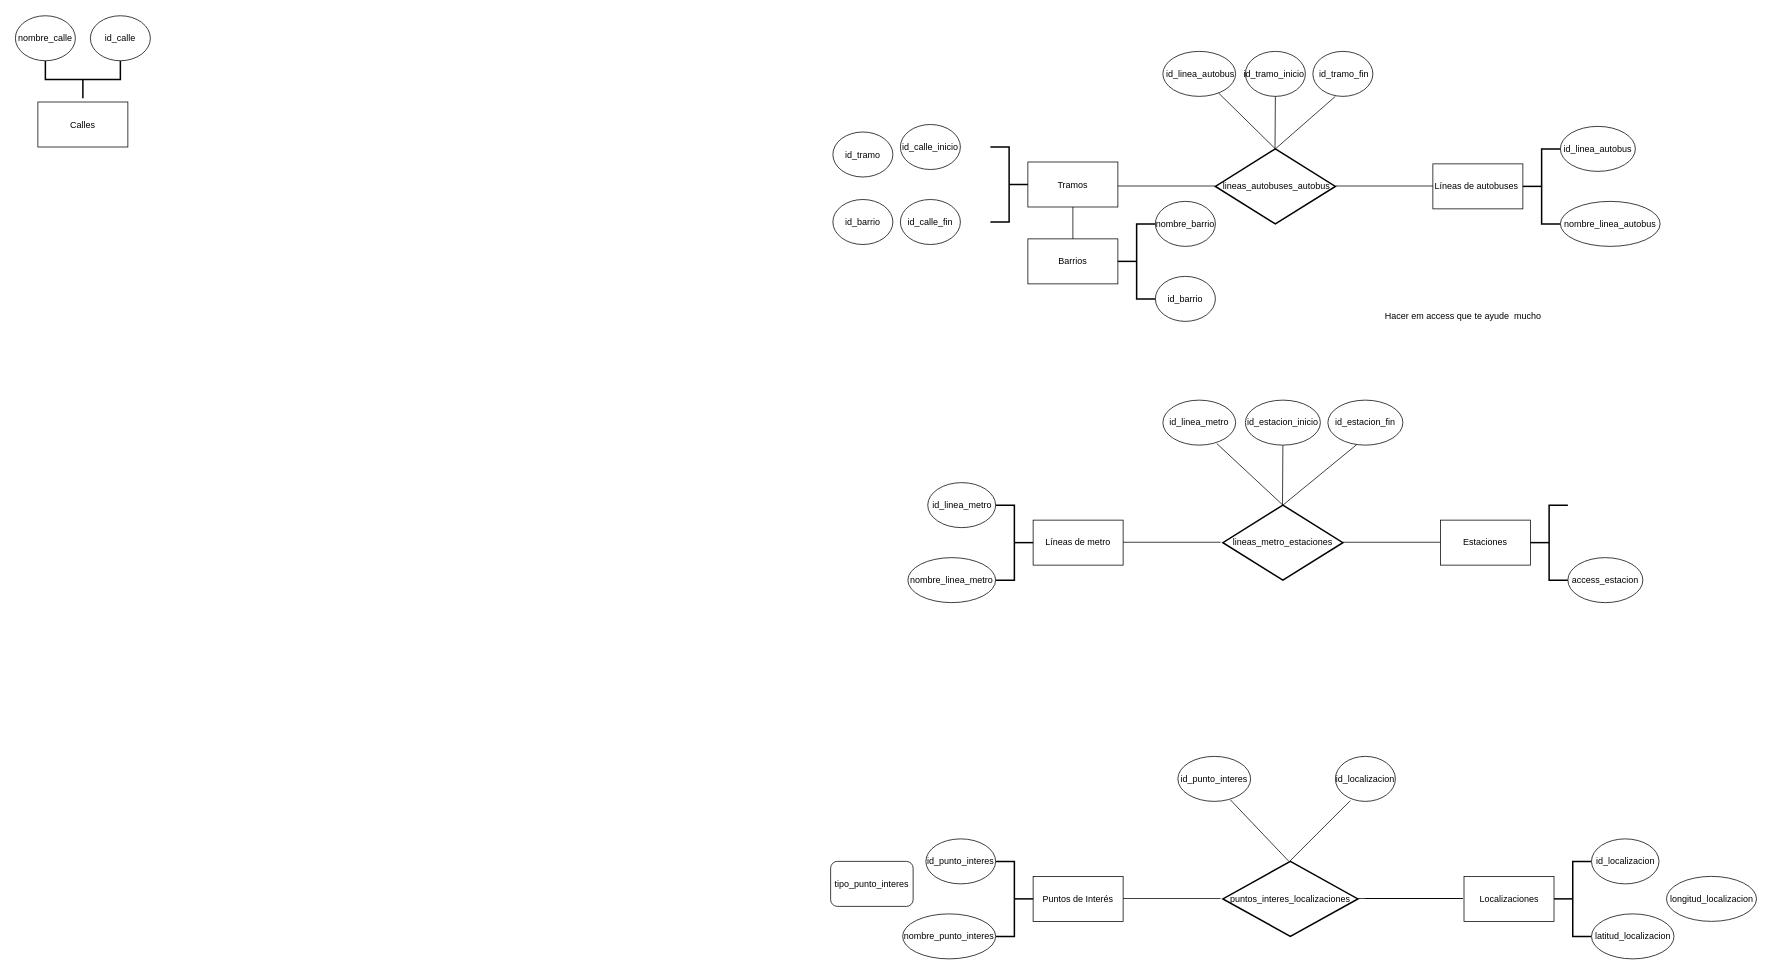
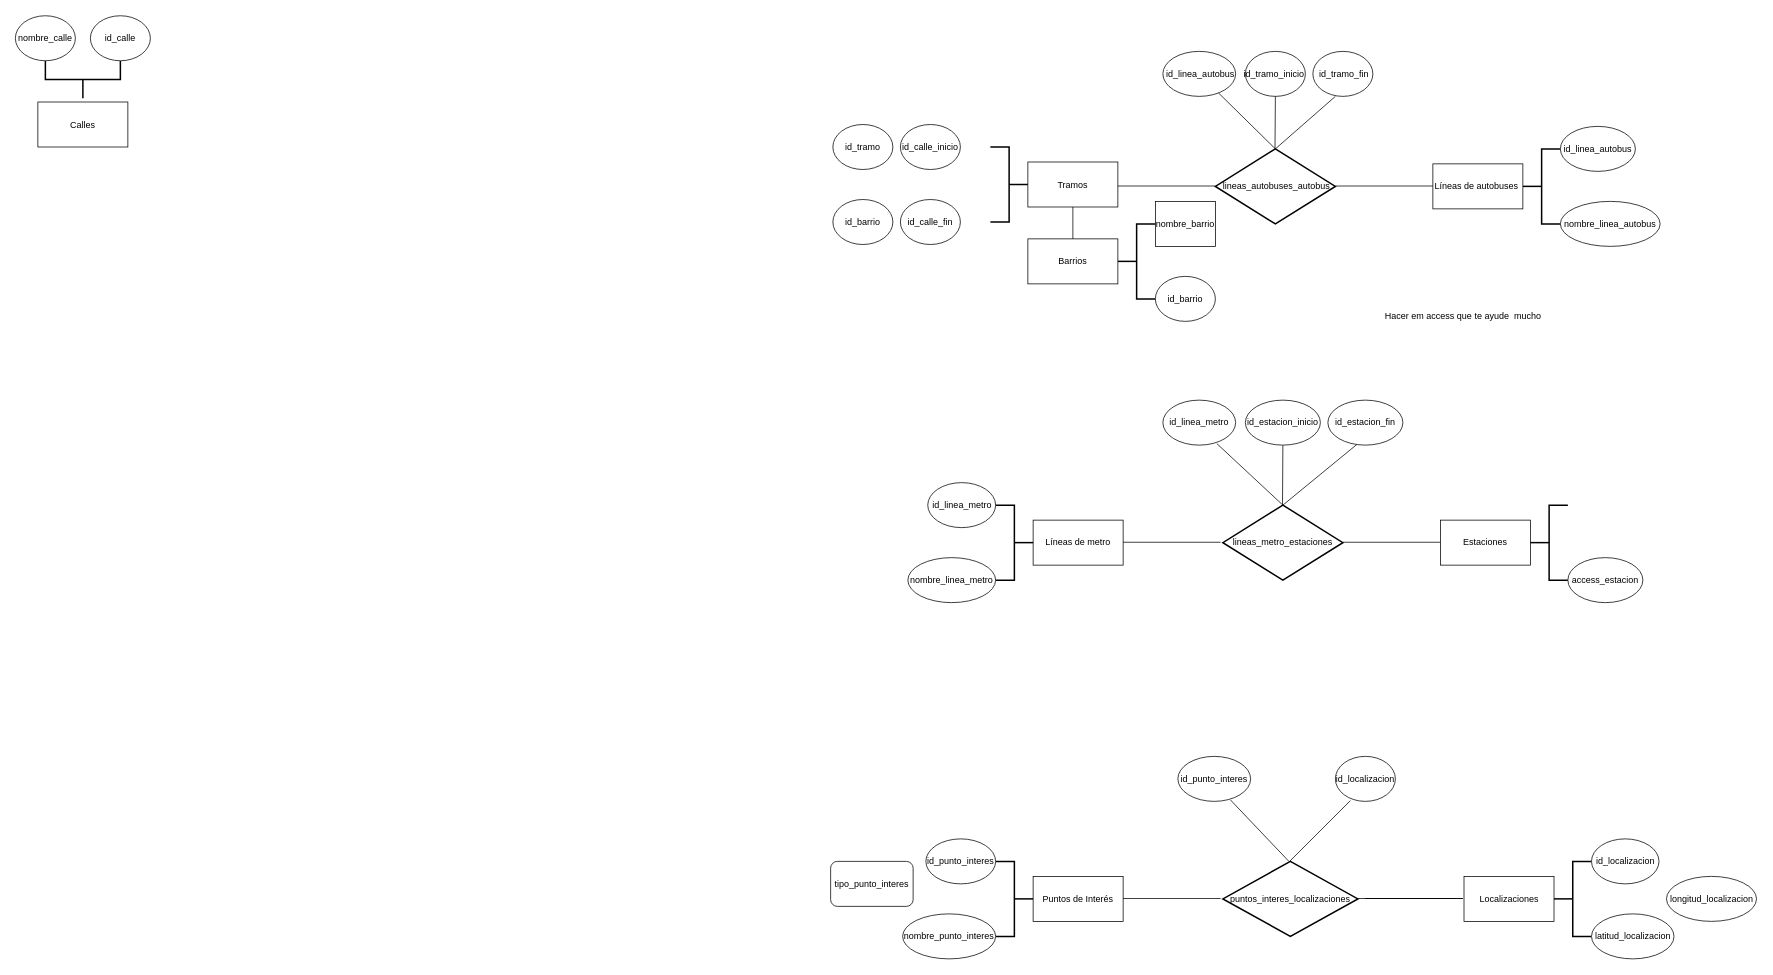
(863, 155) -> (863, 147)
(1185, 224) -> (1185, 224)
